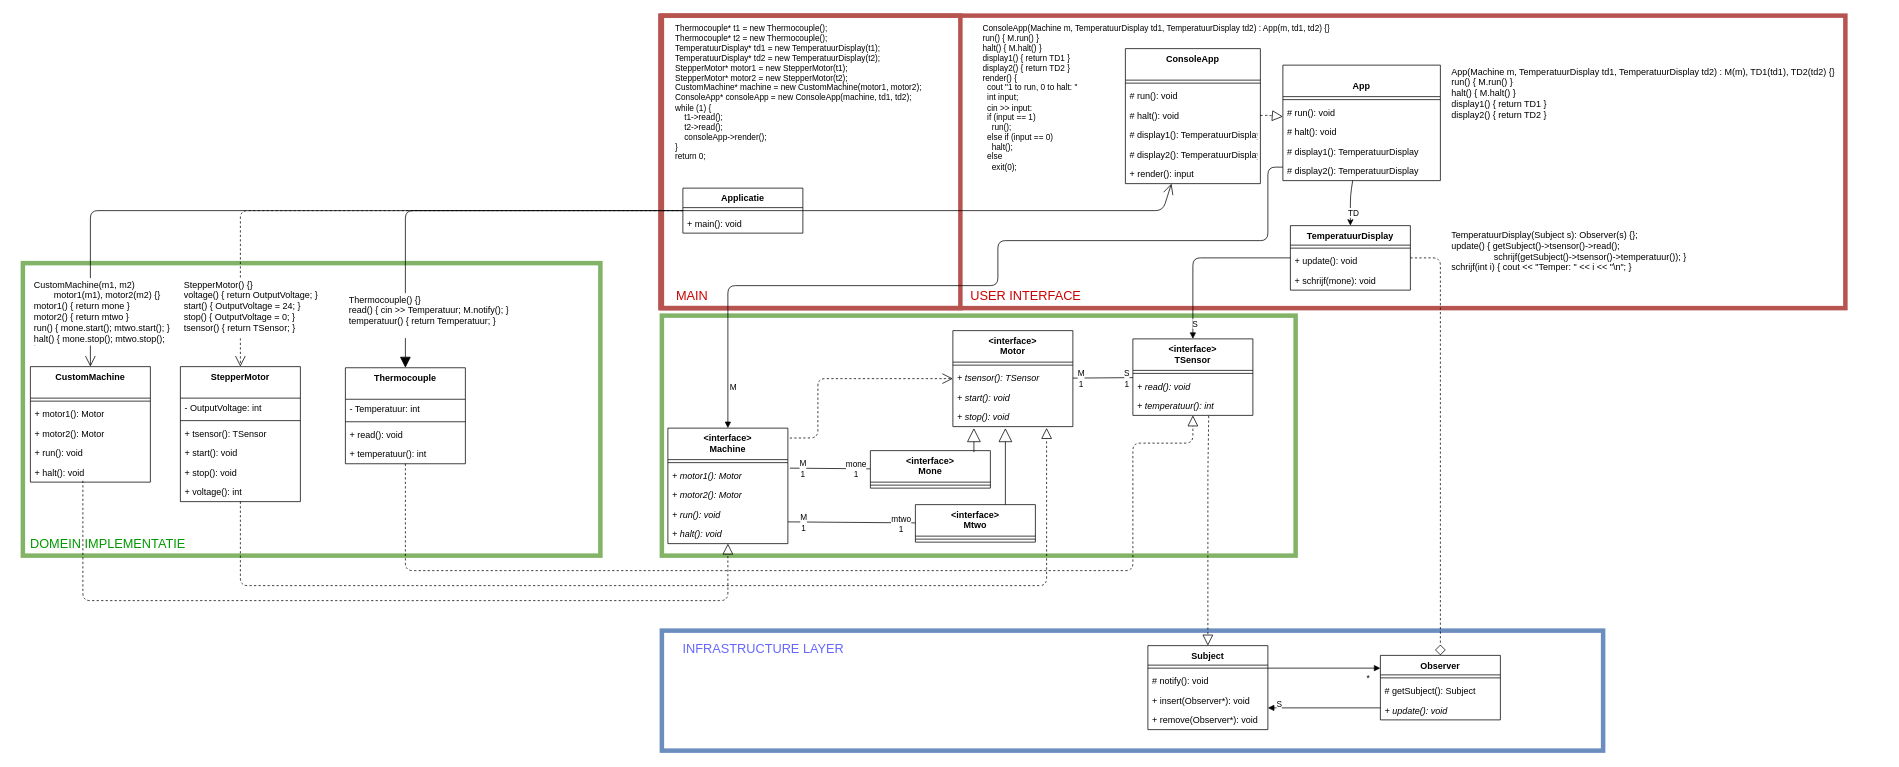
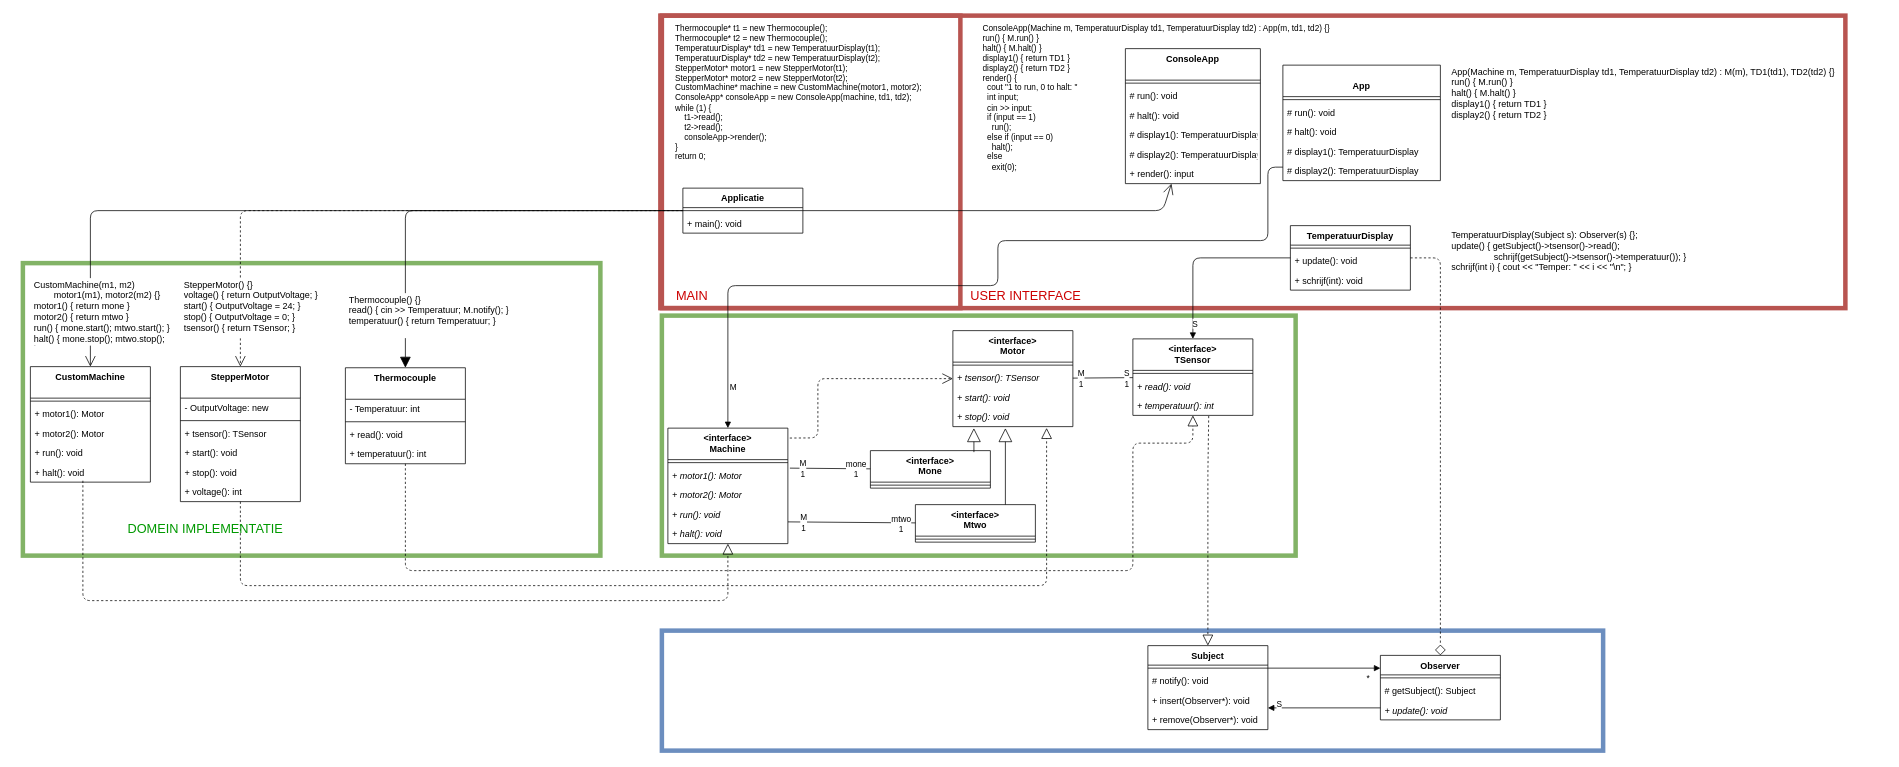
(1267, 115) -> none
(1350, 204) -> none
(1342, 281) -> (1338, 281)
(229, 408) -> (230, 408)
(108, 544) -> (206, 529)
(764, 649) -> none
